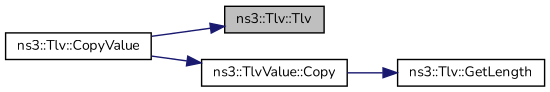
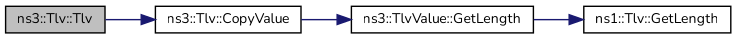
(181, 32) -> (123, 20)
(274, 73) -> (442, 20)
(471, 73) -> (657, 20)
